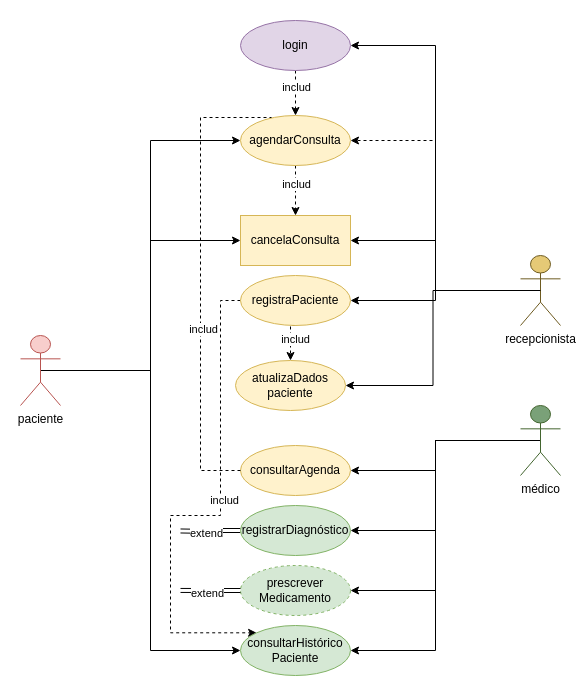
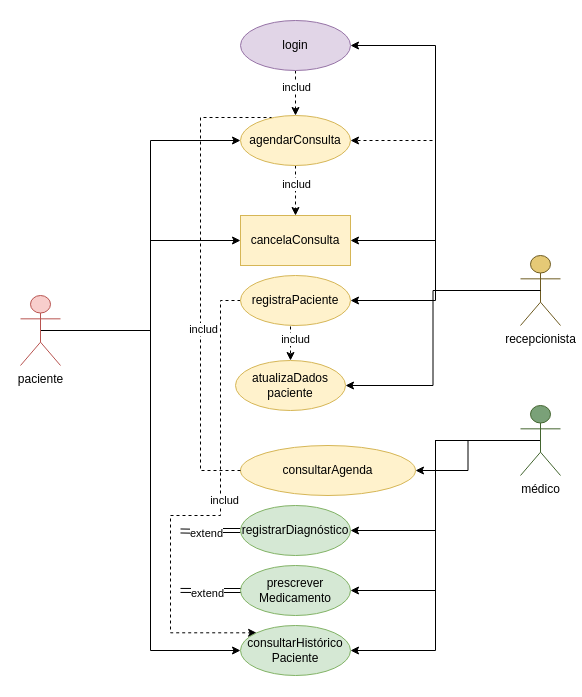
(41, 371) -> (41, 331)
(296, 471) -> (328, 471)
(296, 591) -> (296, 591)
